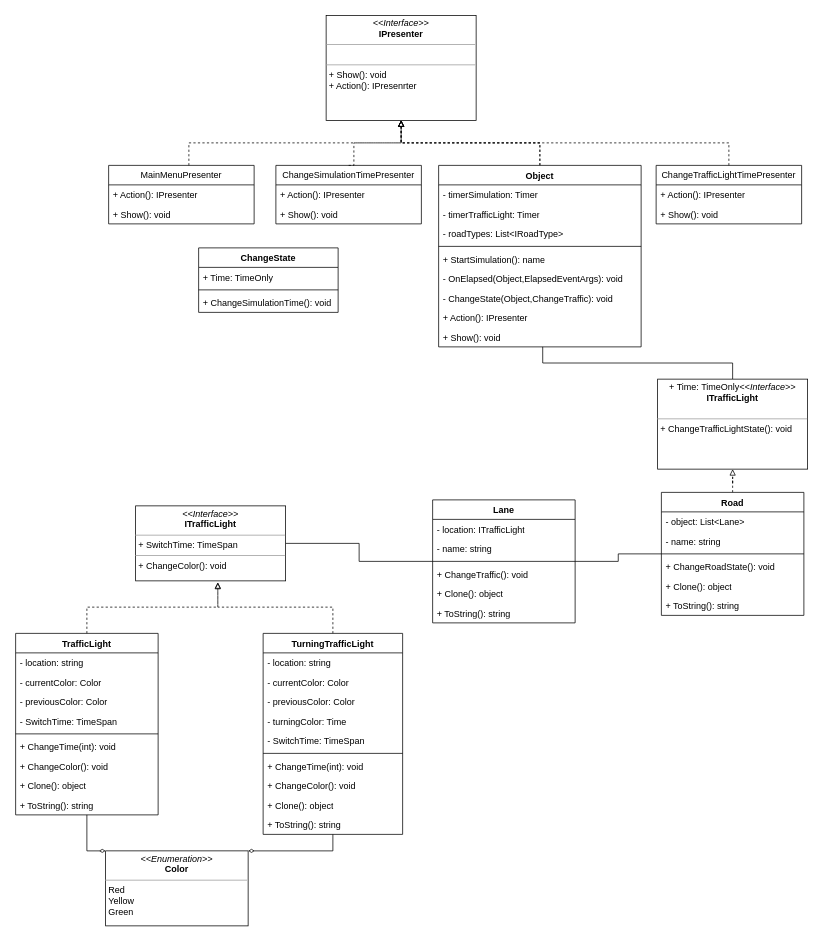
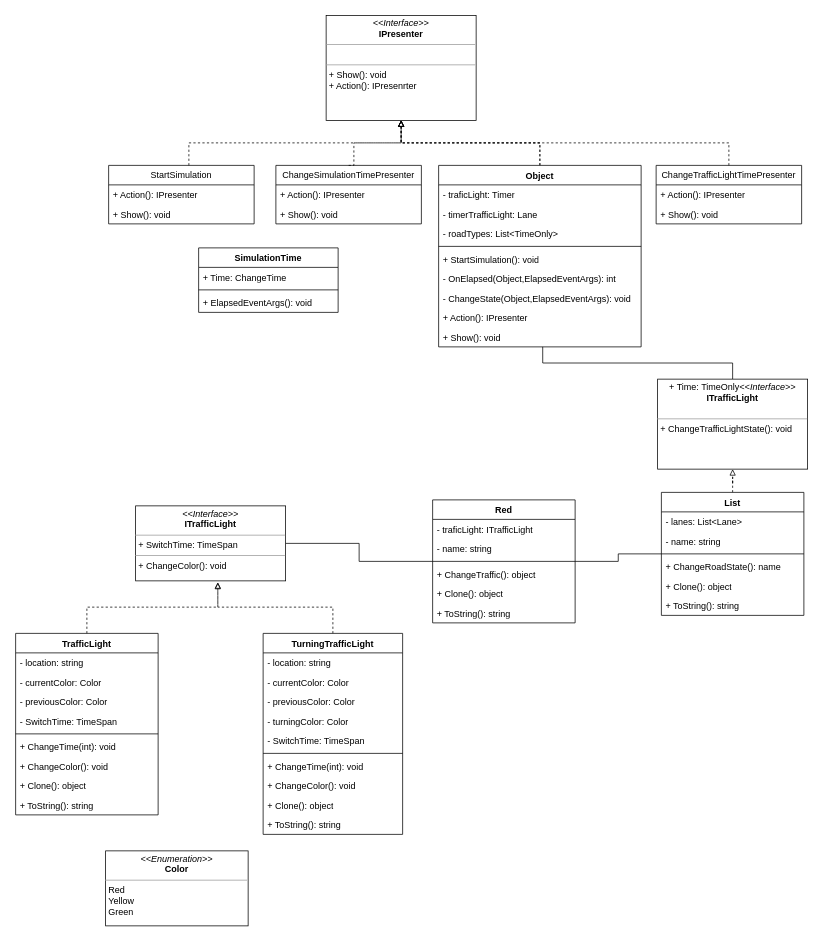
(181, 175) -> (181, 175)
(494, 196) -> (486, 196)
(500, 215) -> (499, 215)
(509, 235) -> (504, 235)
(268, 259) -> (268, 259)
(499, 260) -> (498, 260)
(236, 278) -> (242, 278)
(540, 285) -> (538, 280)
(539, 299) -> (540, 304)
(269, 309) -> (263, 304)
(732, 503) -> (732, 503)
(504, 511) -> (504, 511)
(711, 523) -> (708, 523)
(492, 530) -> (499, 530)
(724, 568) -> (725, 568)
(489, 575) -> (495, 575)
(311, 722) -> (313, 722)
(87, 840) -> none
(300, 851) -> none
